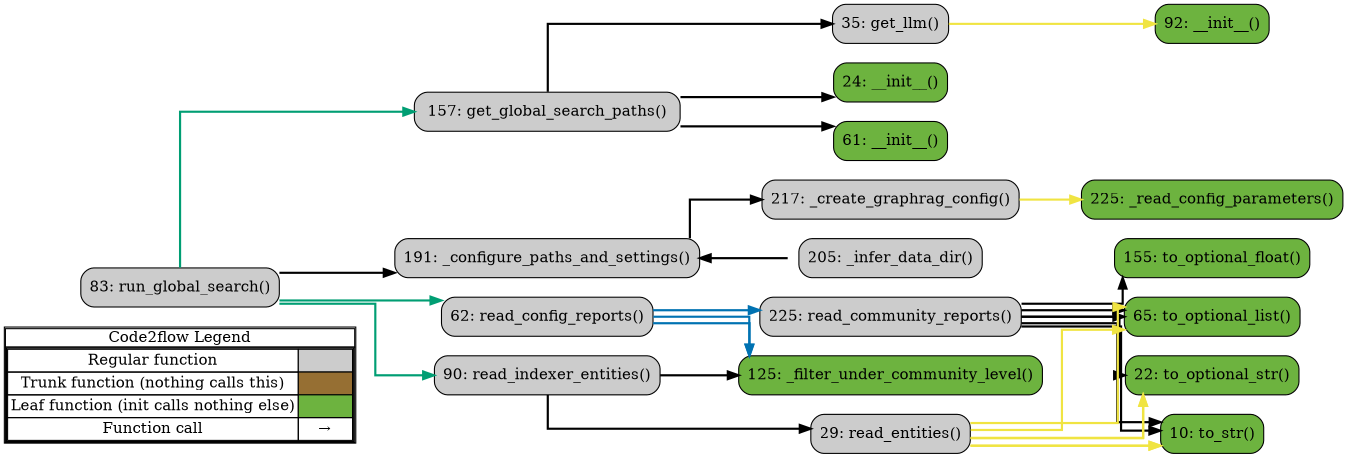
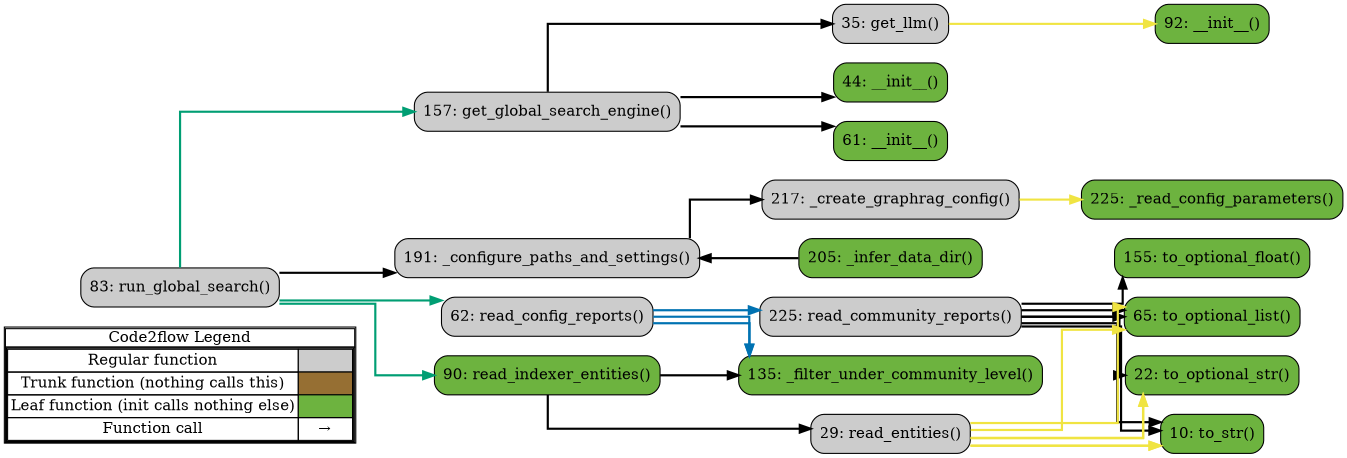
(891, 82) -> (891, 82)
(547, 112) -> (547, 112)
(749, 258) -> (755, 258)
(891, 258) -> (891, 258)
(547, 375) -> (547, 375)
(891, 375) -> (891, 375)
